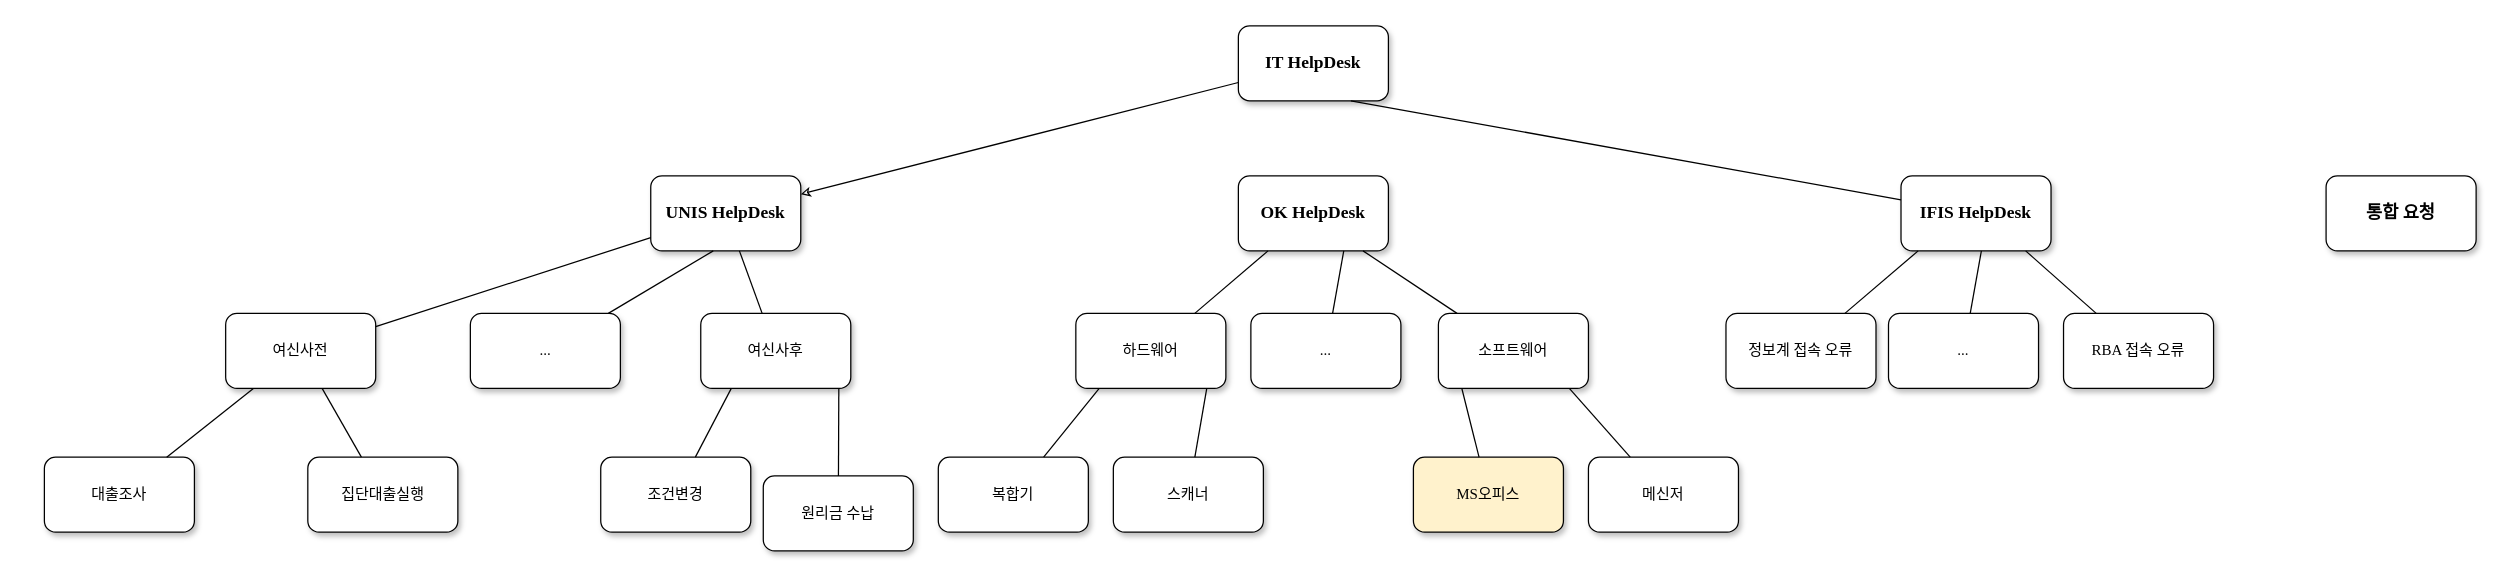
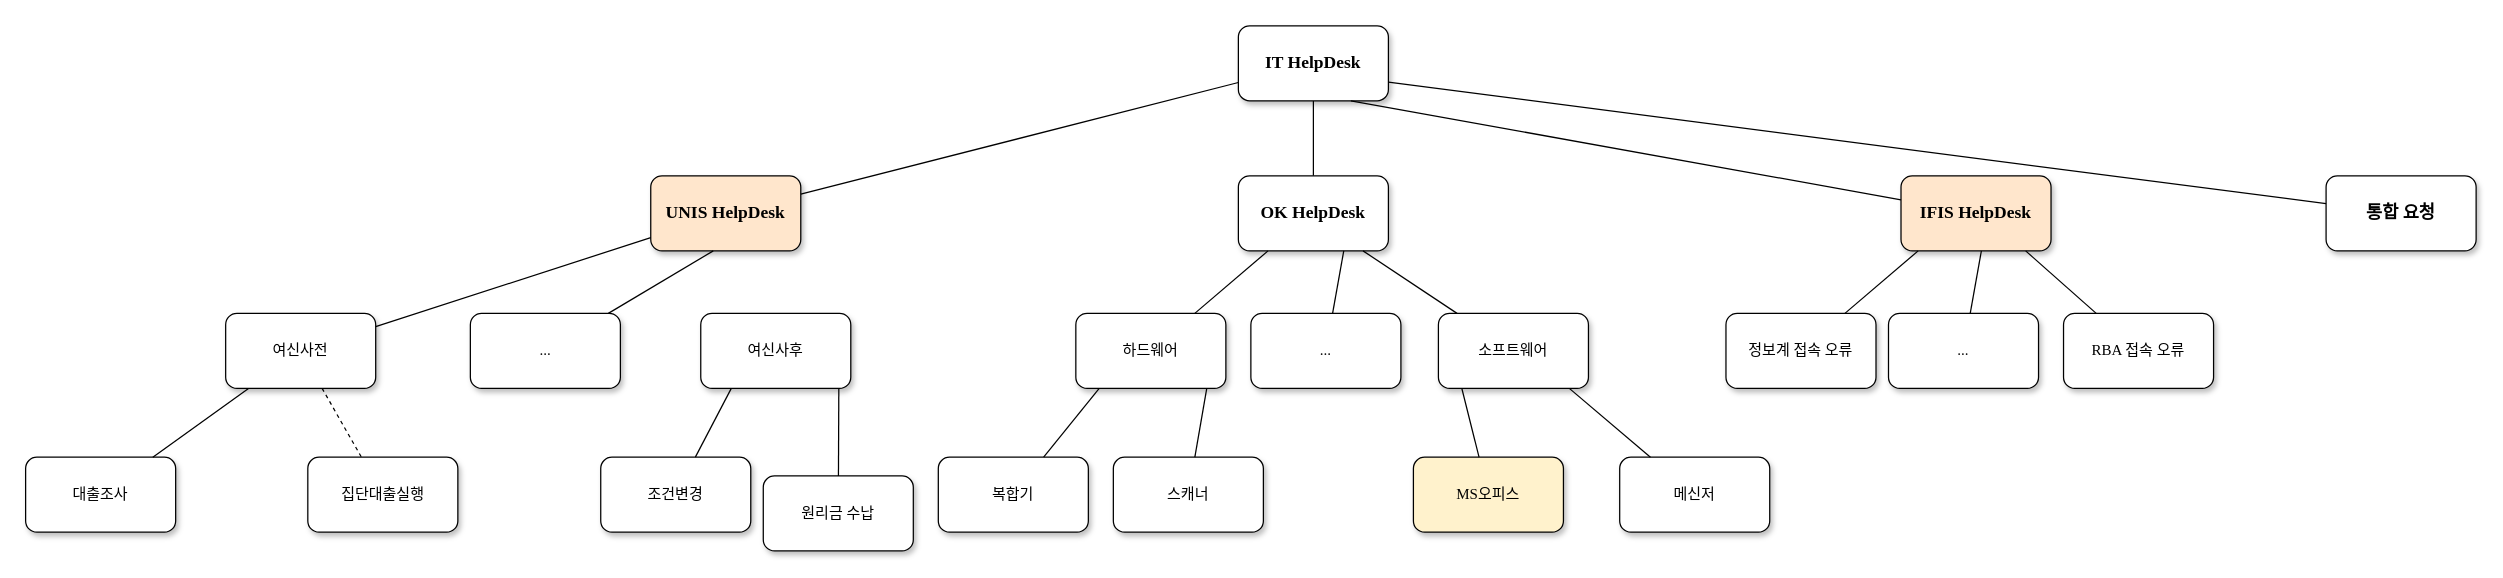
none -> (1313, 138)
none -> (1856, 143)
(809, 192) -> (805, 193)
(726, 213) -> (726, 213)
(1976, 213) -> (1976, 213)
(751, 282) -> none
(341, 422) -> (341, 422)
(119, 494) -> (101, 494)
(1663, 494) -> (1694, 494)
